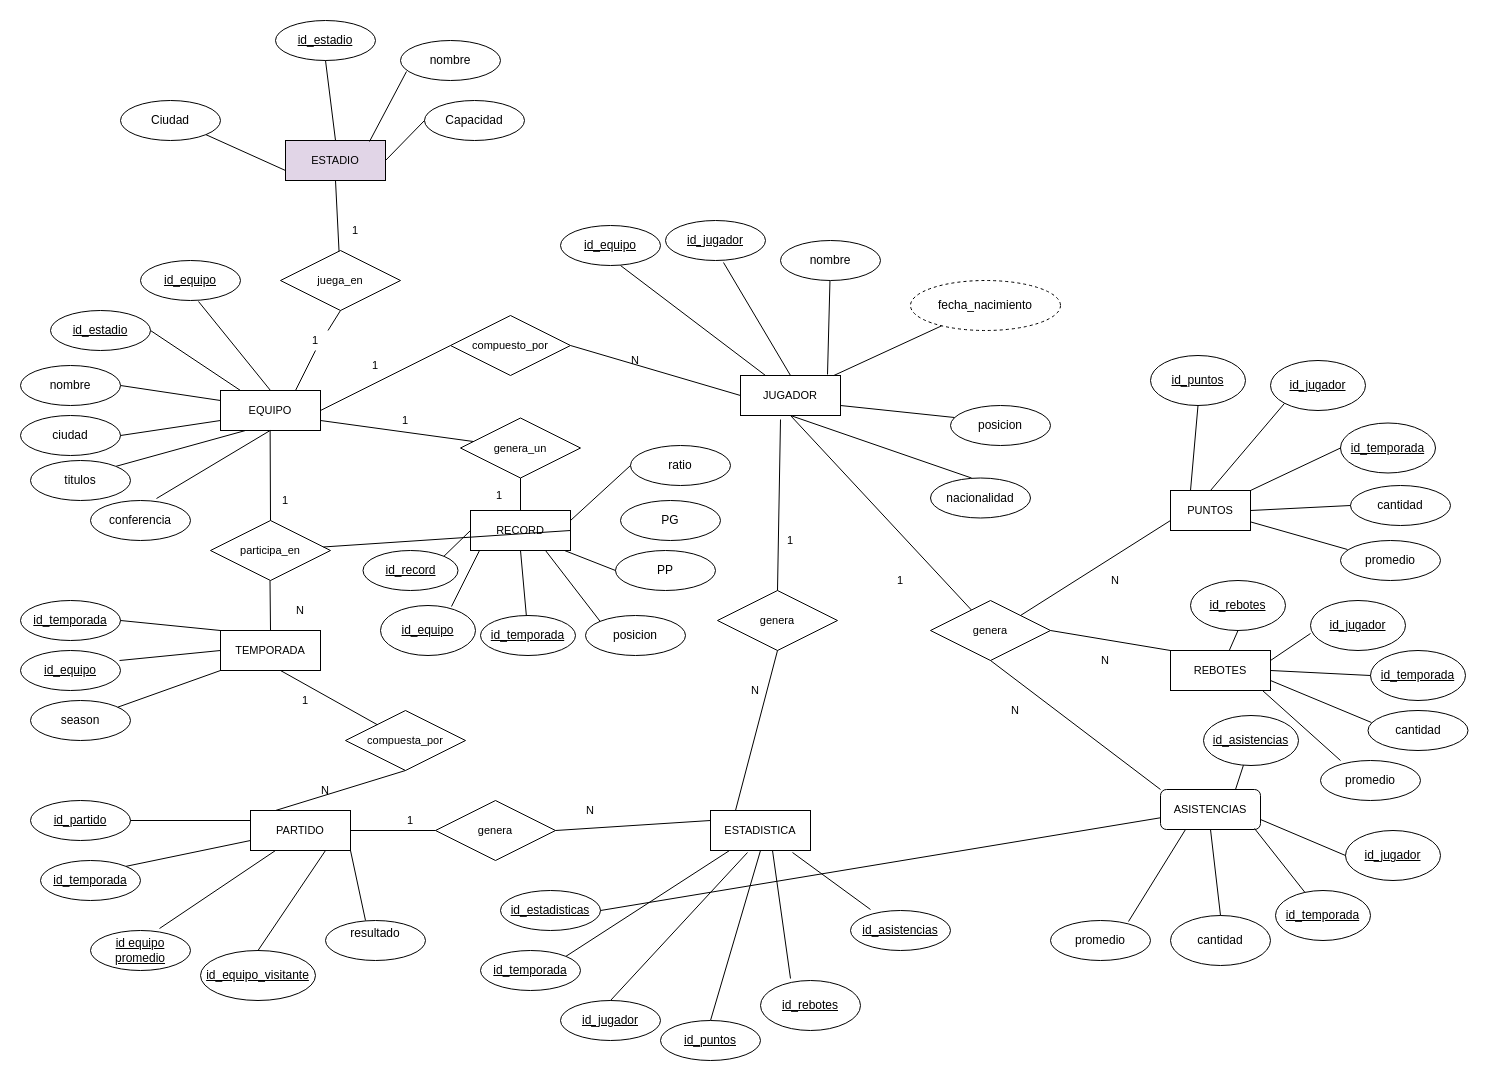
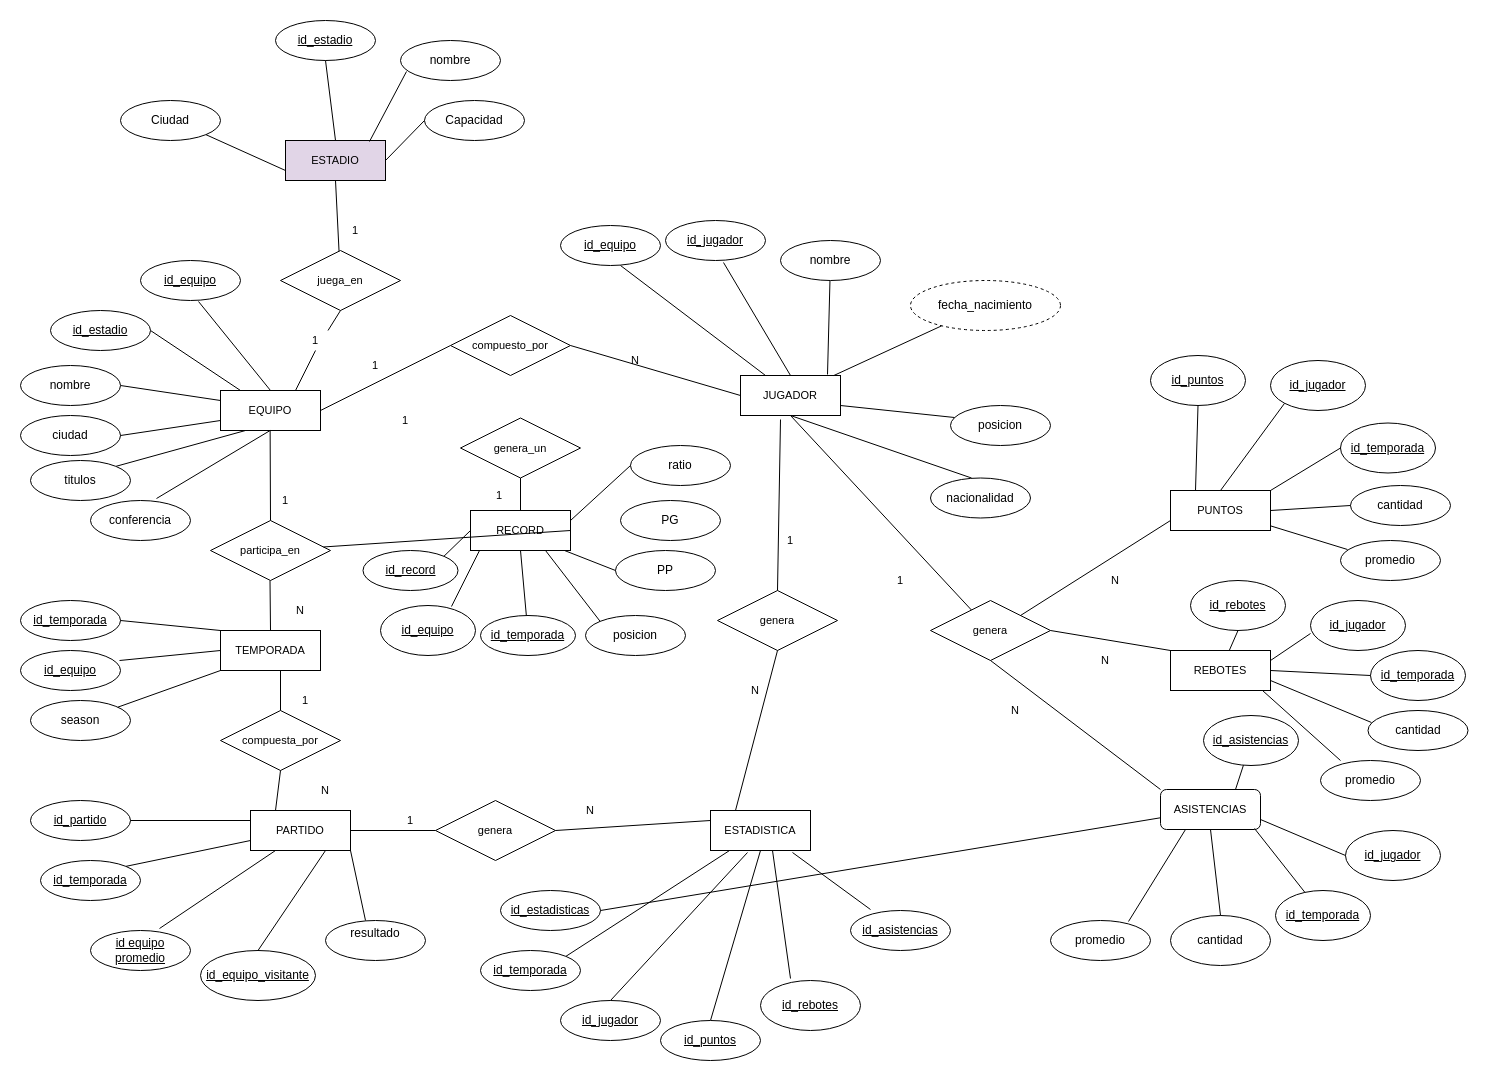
(397, 431) -> none
(1211, 511) -> (1221, 511)
(406, 741) -> (281, 741)
